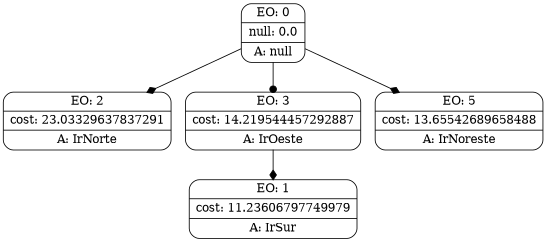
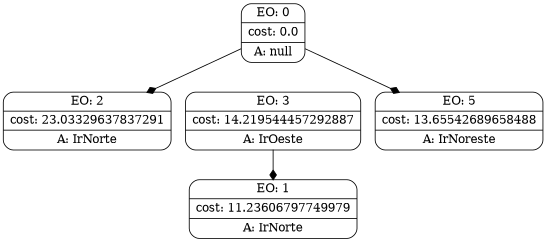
(273, 32) -> (273, 32)
(273, 74) -> none
(273, 228) -> (273, 228)
